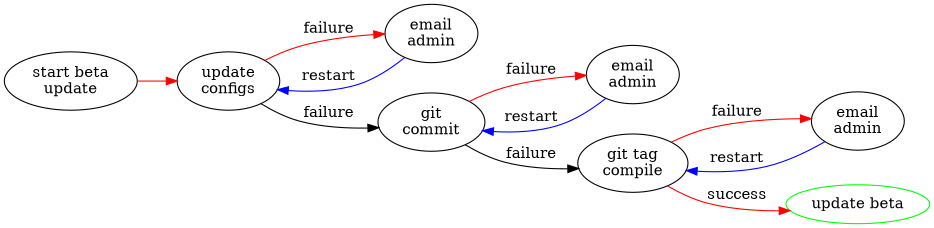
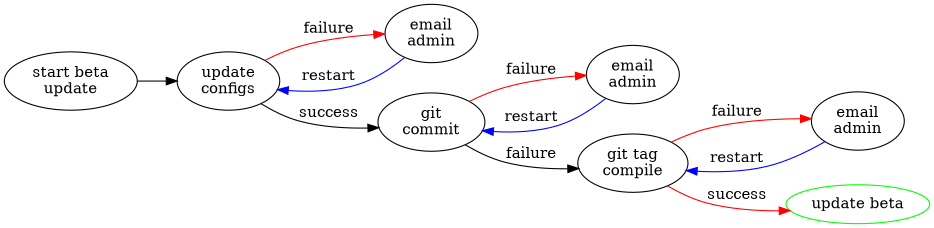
(152, 81) -> (152, 81)
(329, 113) -> (329, 113)
